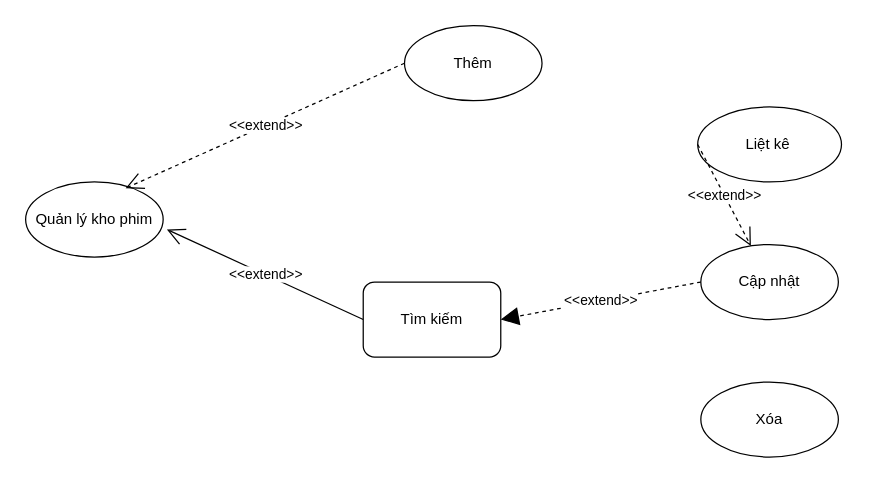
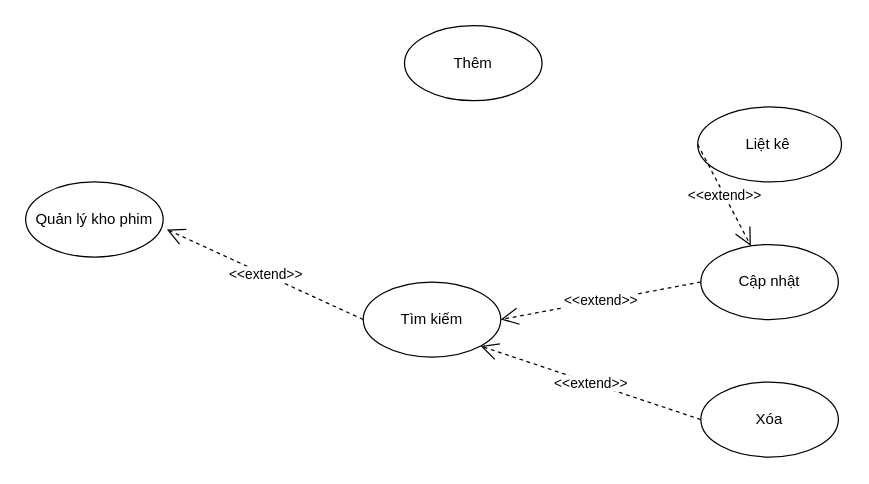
(266, 125) -> none
(321, 300) -> (321, 300)
(519, 316) -> (512, 317)
(432, 319) -> (432, 319)
none -> (638, 398)
